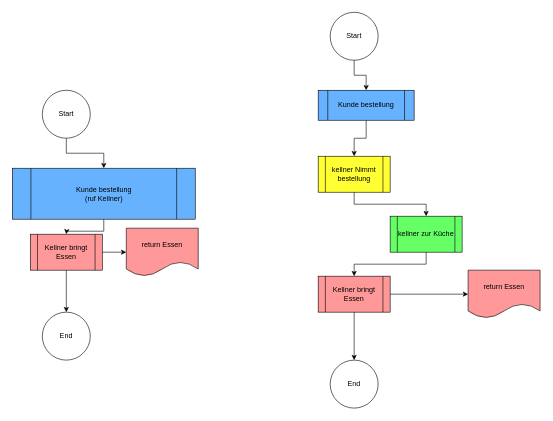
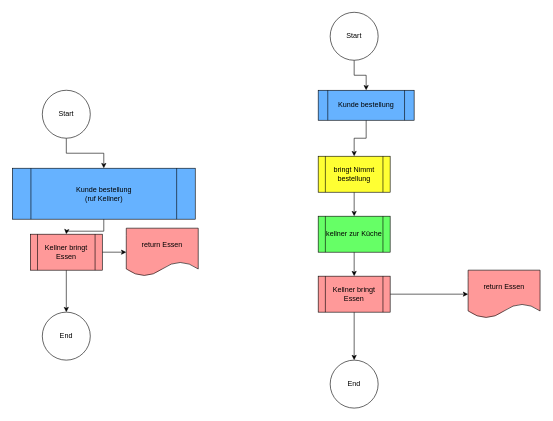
(354, 174) -> (354, 174)
(426, 234) -> (354, 234)
